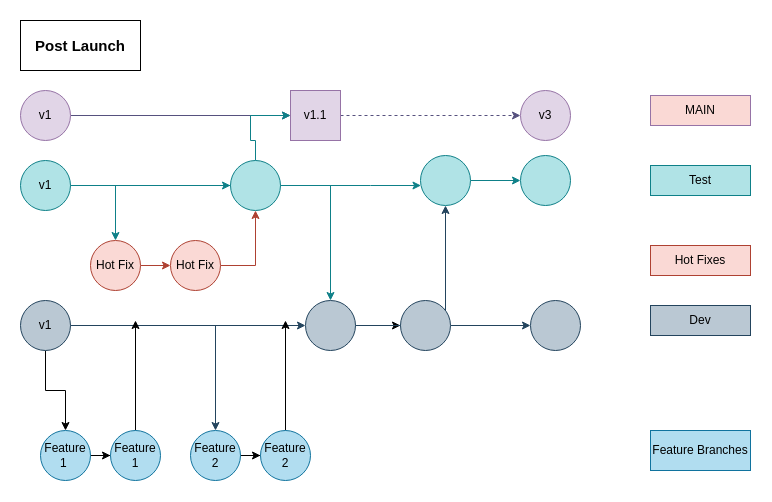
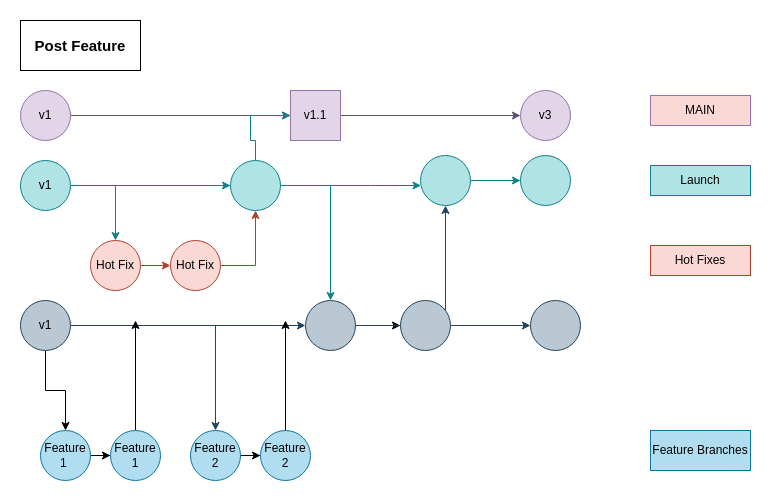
(81, 46) -> (81, 46)
(428, 116) -> (428, 116)
(701, 181) -> (701, 181)
(701, 321) -> none
